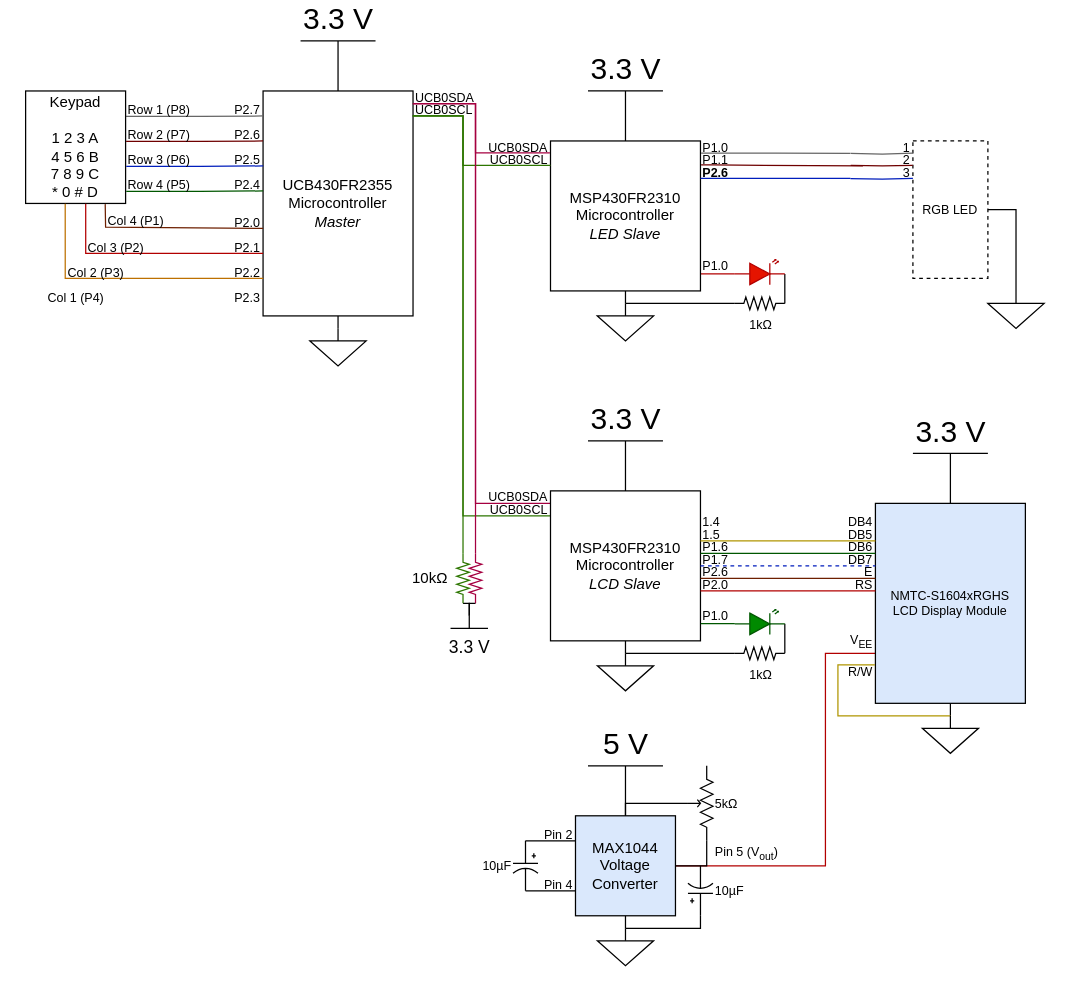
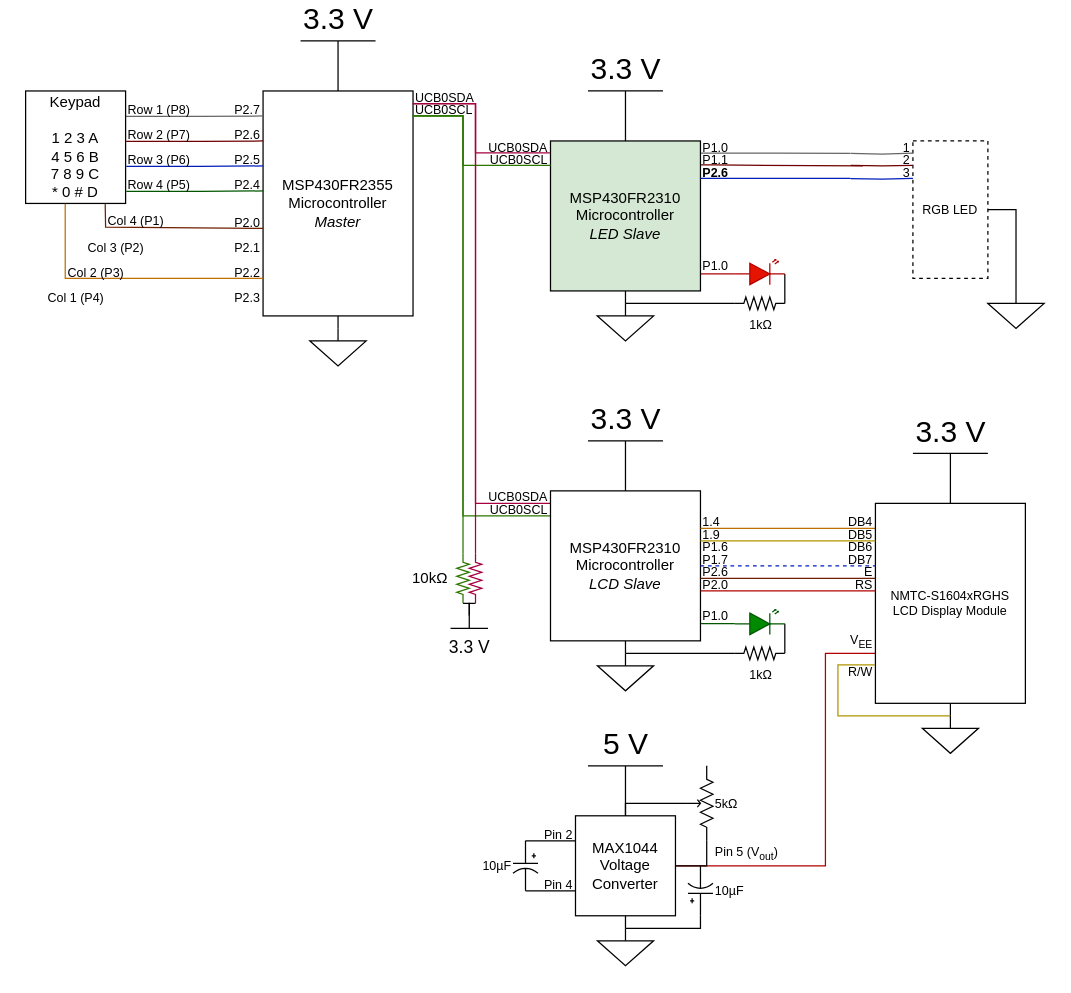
(338, 203) -> (338, 203)
(626, 216) -> (626, 216)
(150, 253) -> none
none -> (788, 528)
(712, 534) -> (712, 534)
(788, 553) -> none
(951, 603) -> (951, 603)
(626, 866) -> (626, 866)
